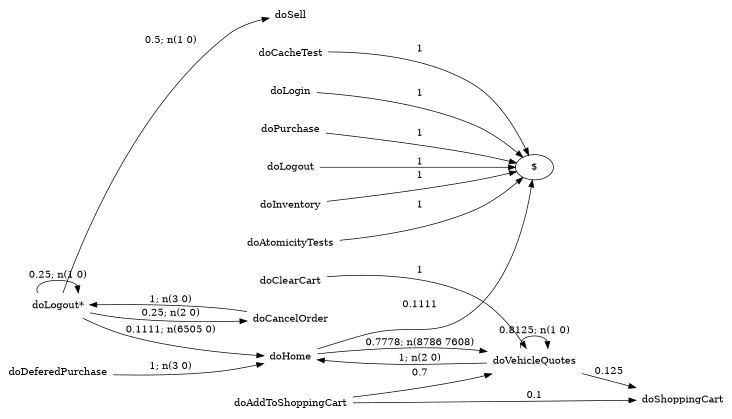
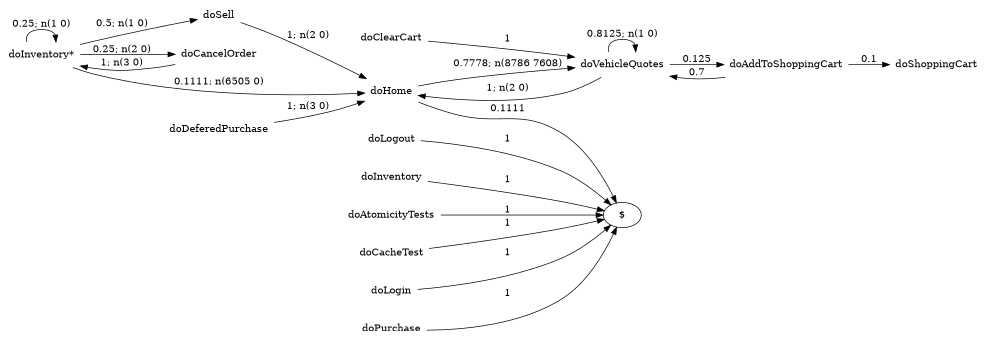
none -> (301, 47)
(58, 306) -> (41, 55)
(605, 380) -> (693, 65)
